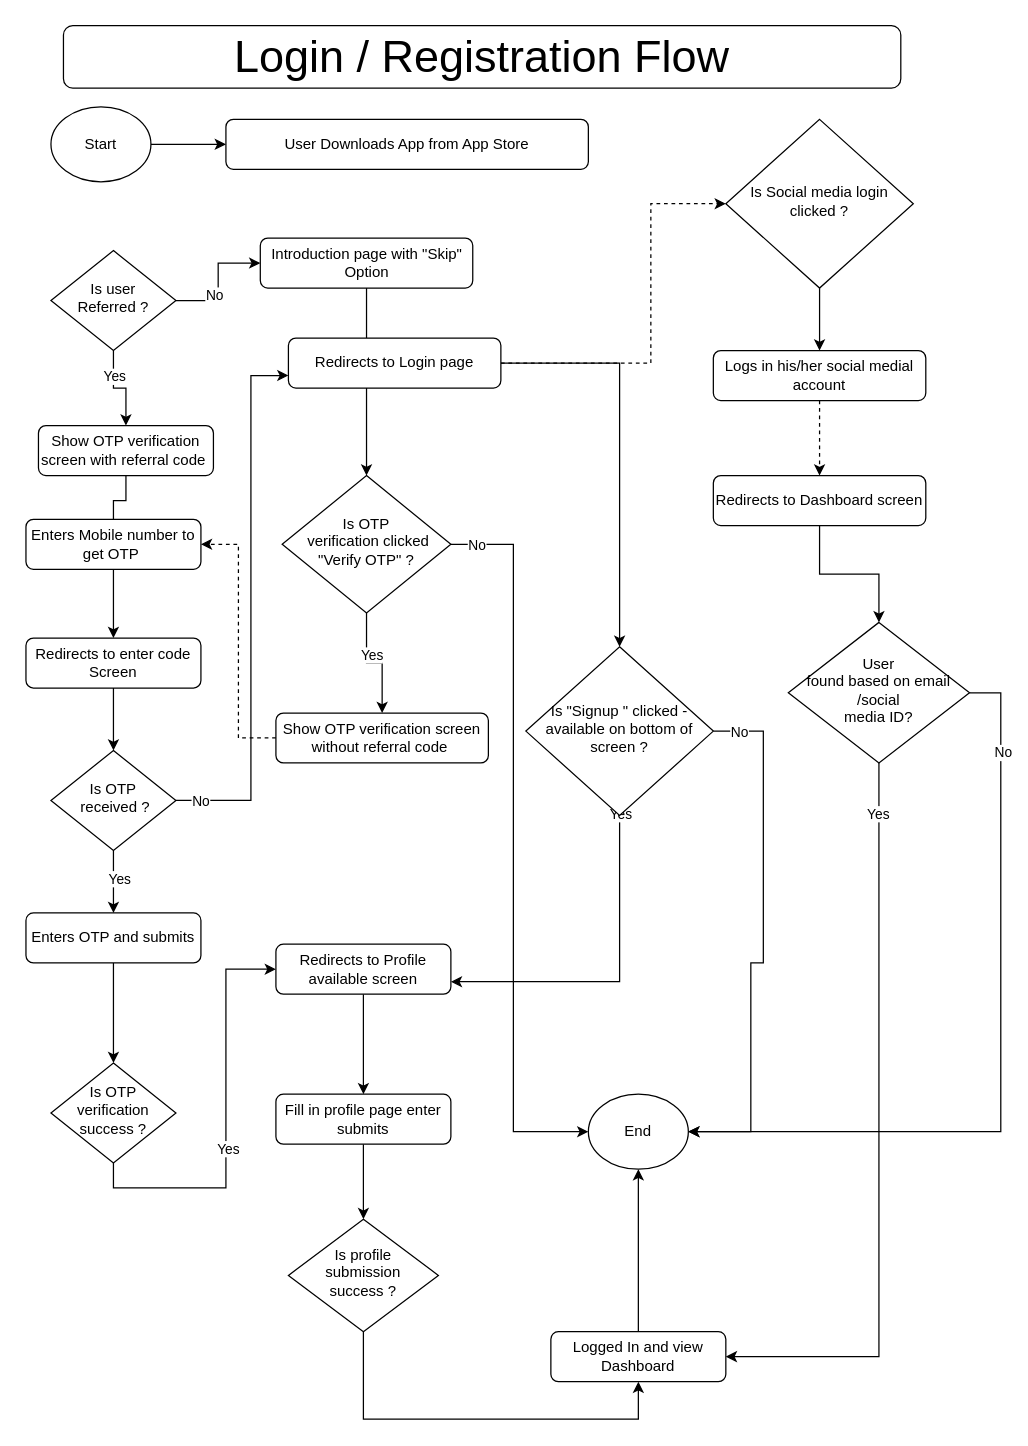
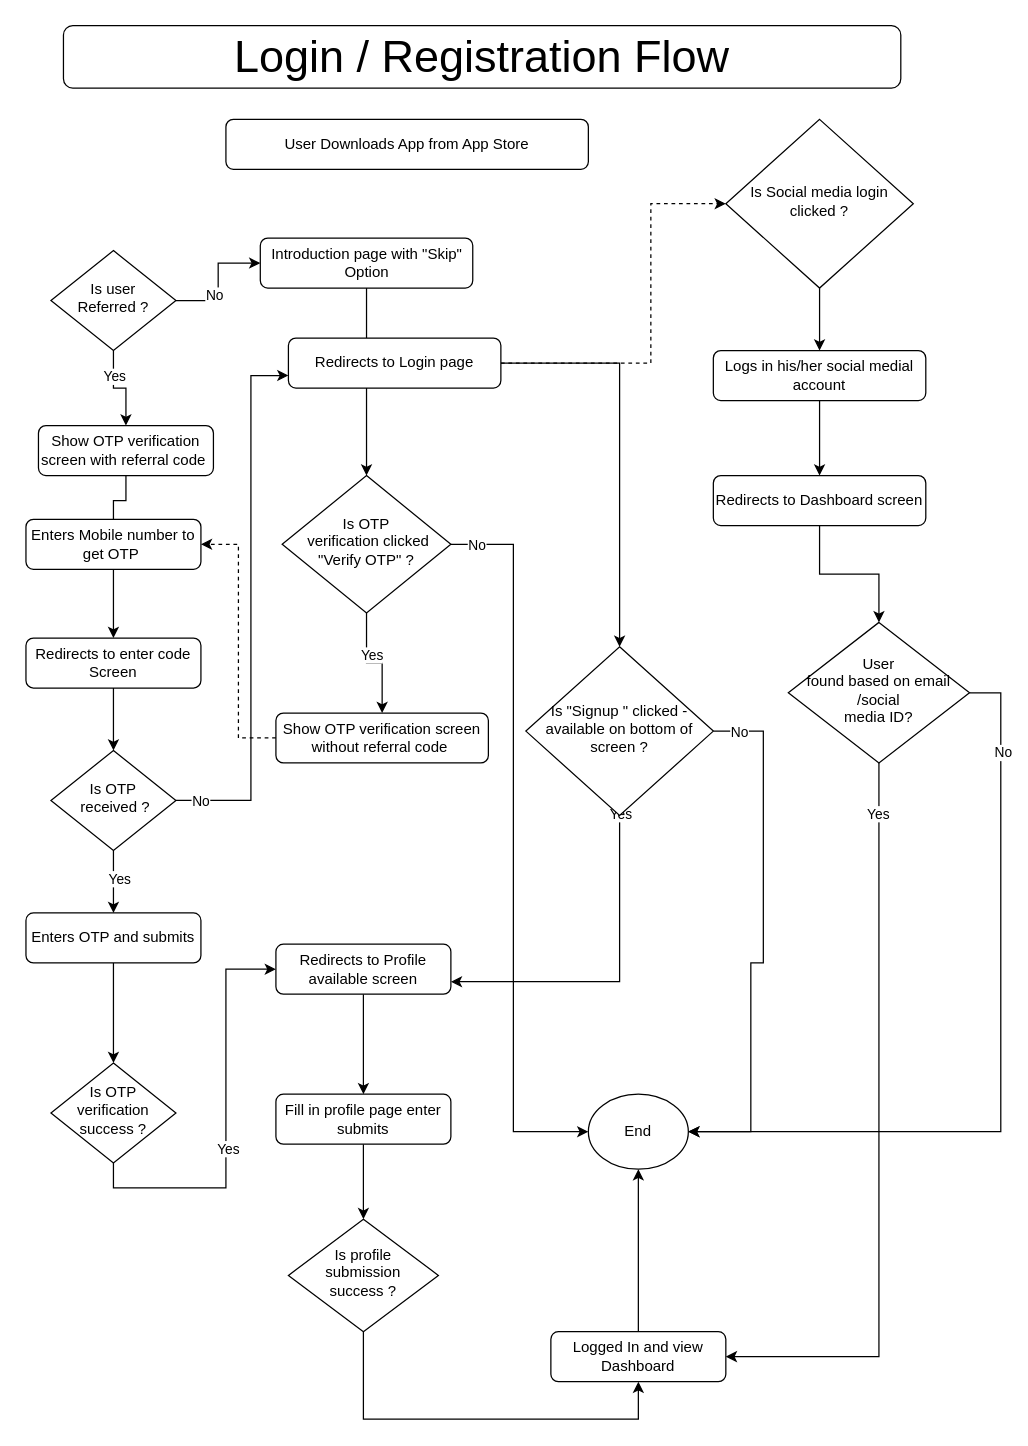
(101, 144) -> none
(184, 144) -> none
(819, 435) -> (819, 435)
